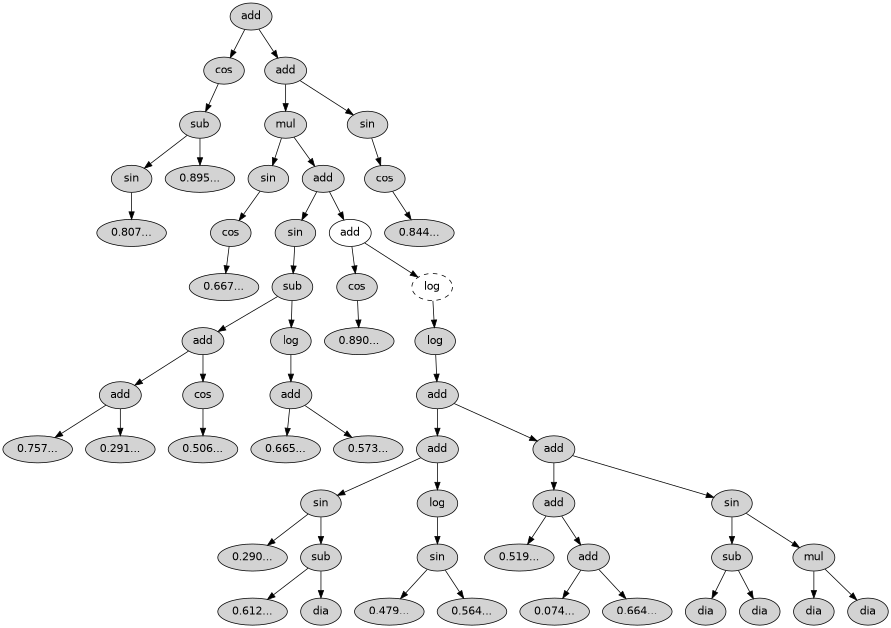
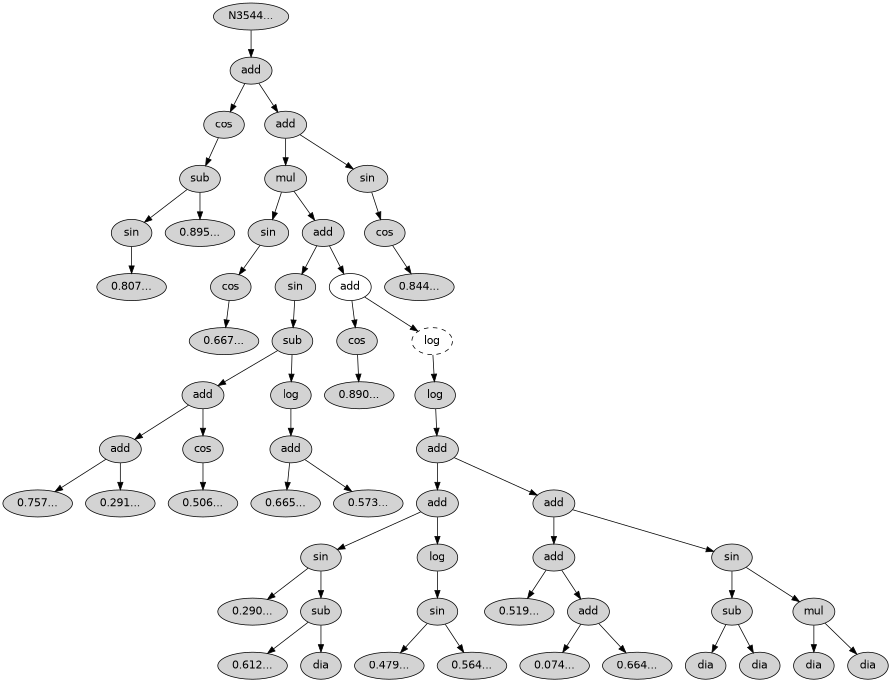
none -> (251, 17)
